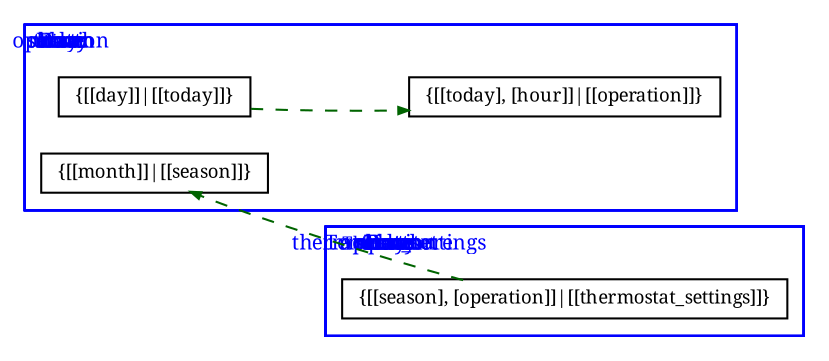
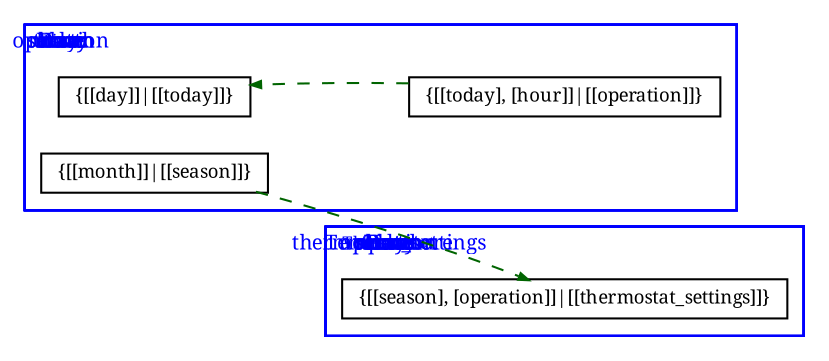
(324, 111) -> (335, 83)
(344, 245) -> (414, 240)
